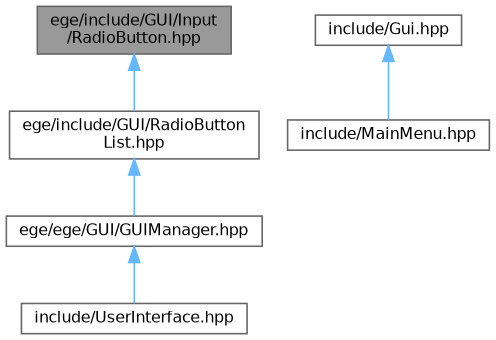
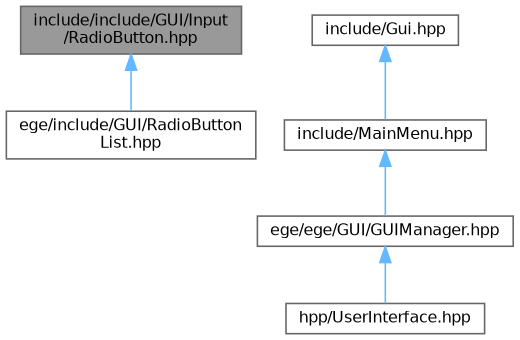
(134, 30) -> (131, 30)
(134, 195) -> (385, 191)
(134, 319) -> (385, 319)
